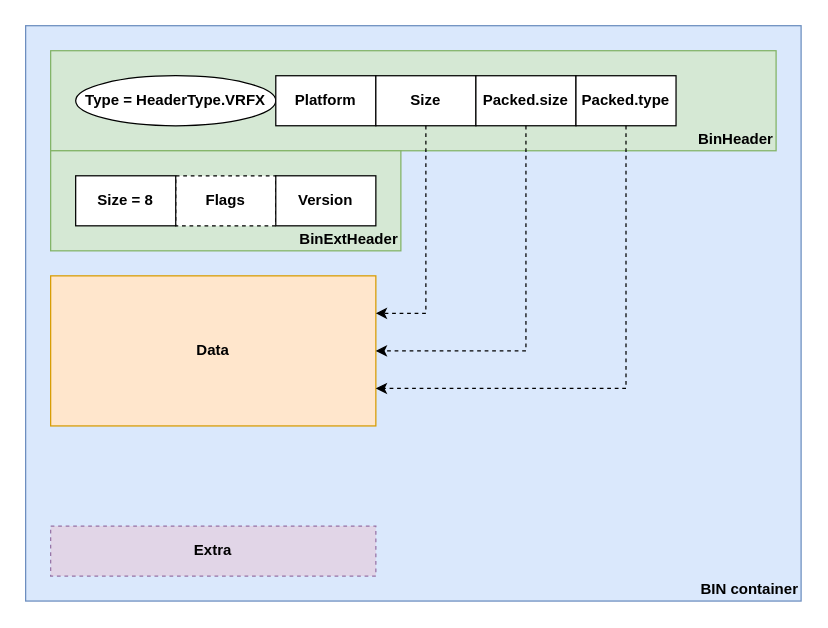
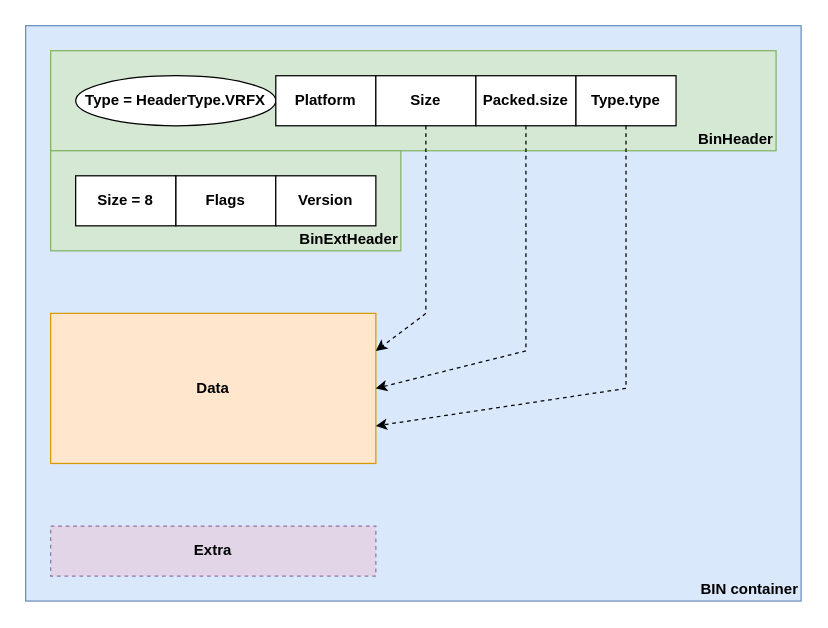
(626, 101) -> (626, 101)
(226, 201) -> (226, 201)
(213, 351) -> (213, 388)
